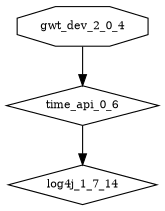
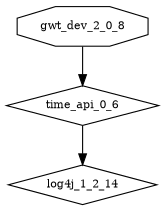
(83, 26) -> (83, 26)
(83, 185) -> (83, 185)
